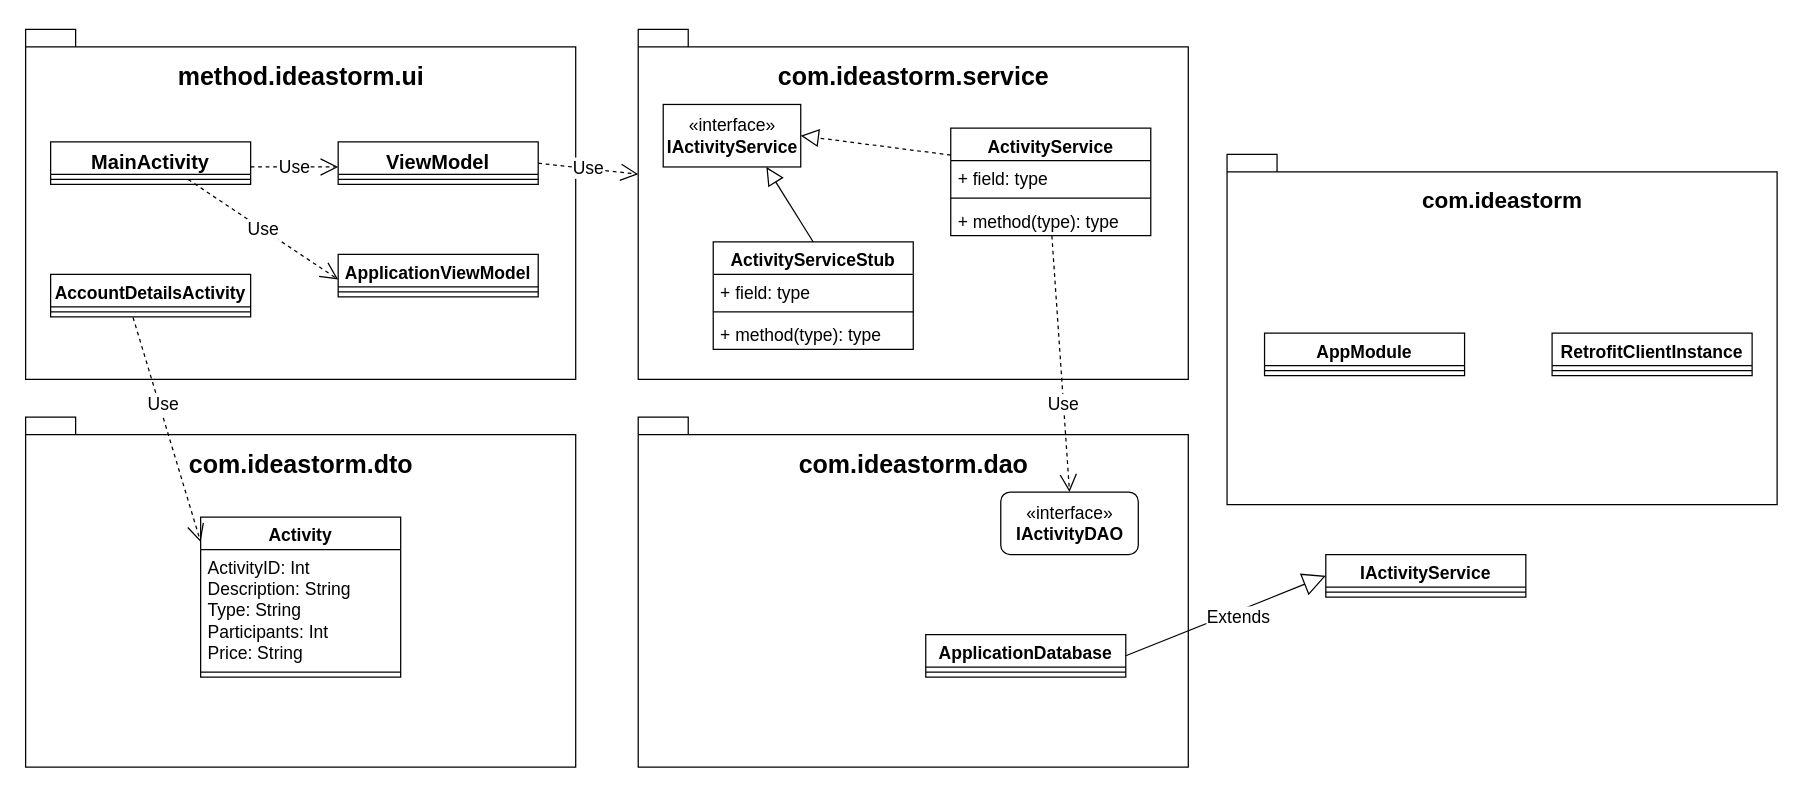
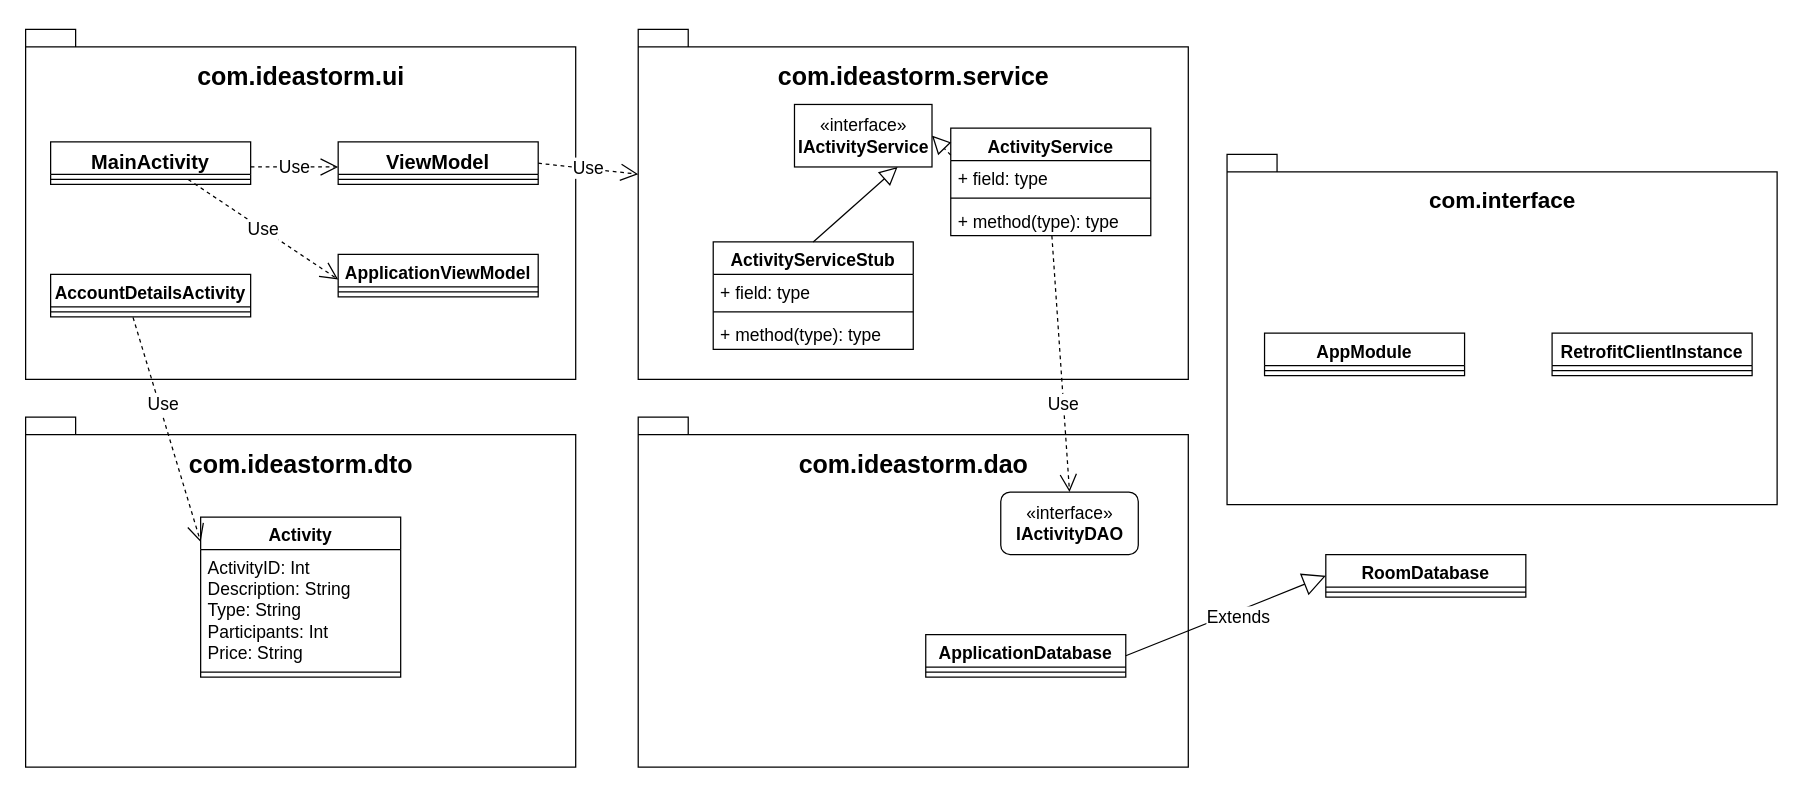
(732, 136) -> (863, 136)
(301, 211) -> (301, 211)
(1503, 336) -> (1503, 336)
(1425, 573) -> (1425, 573)
